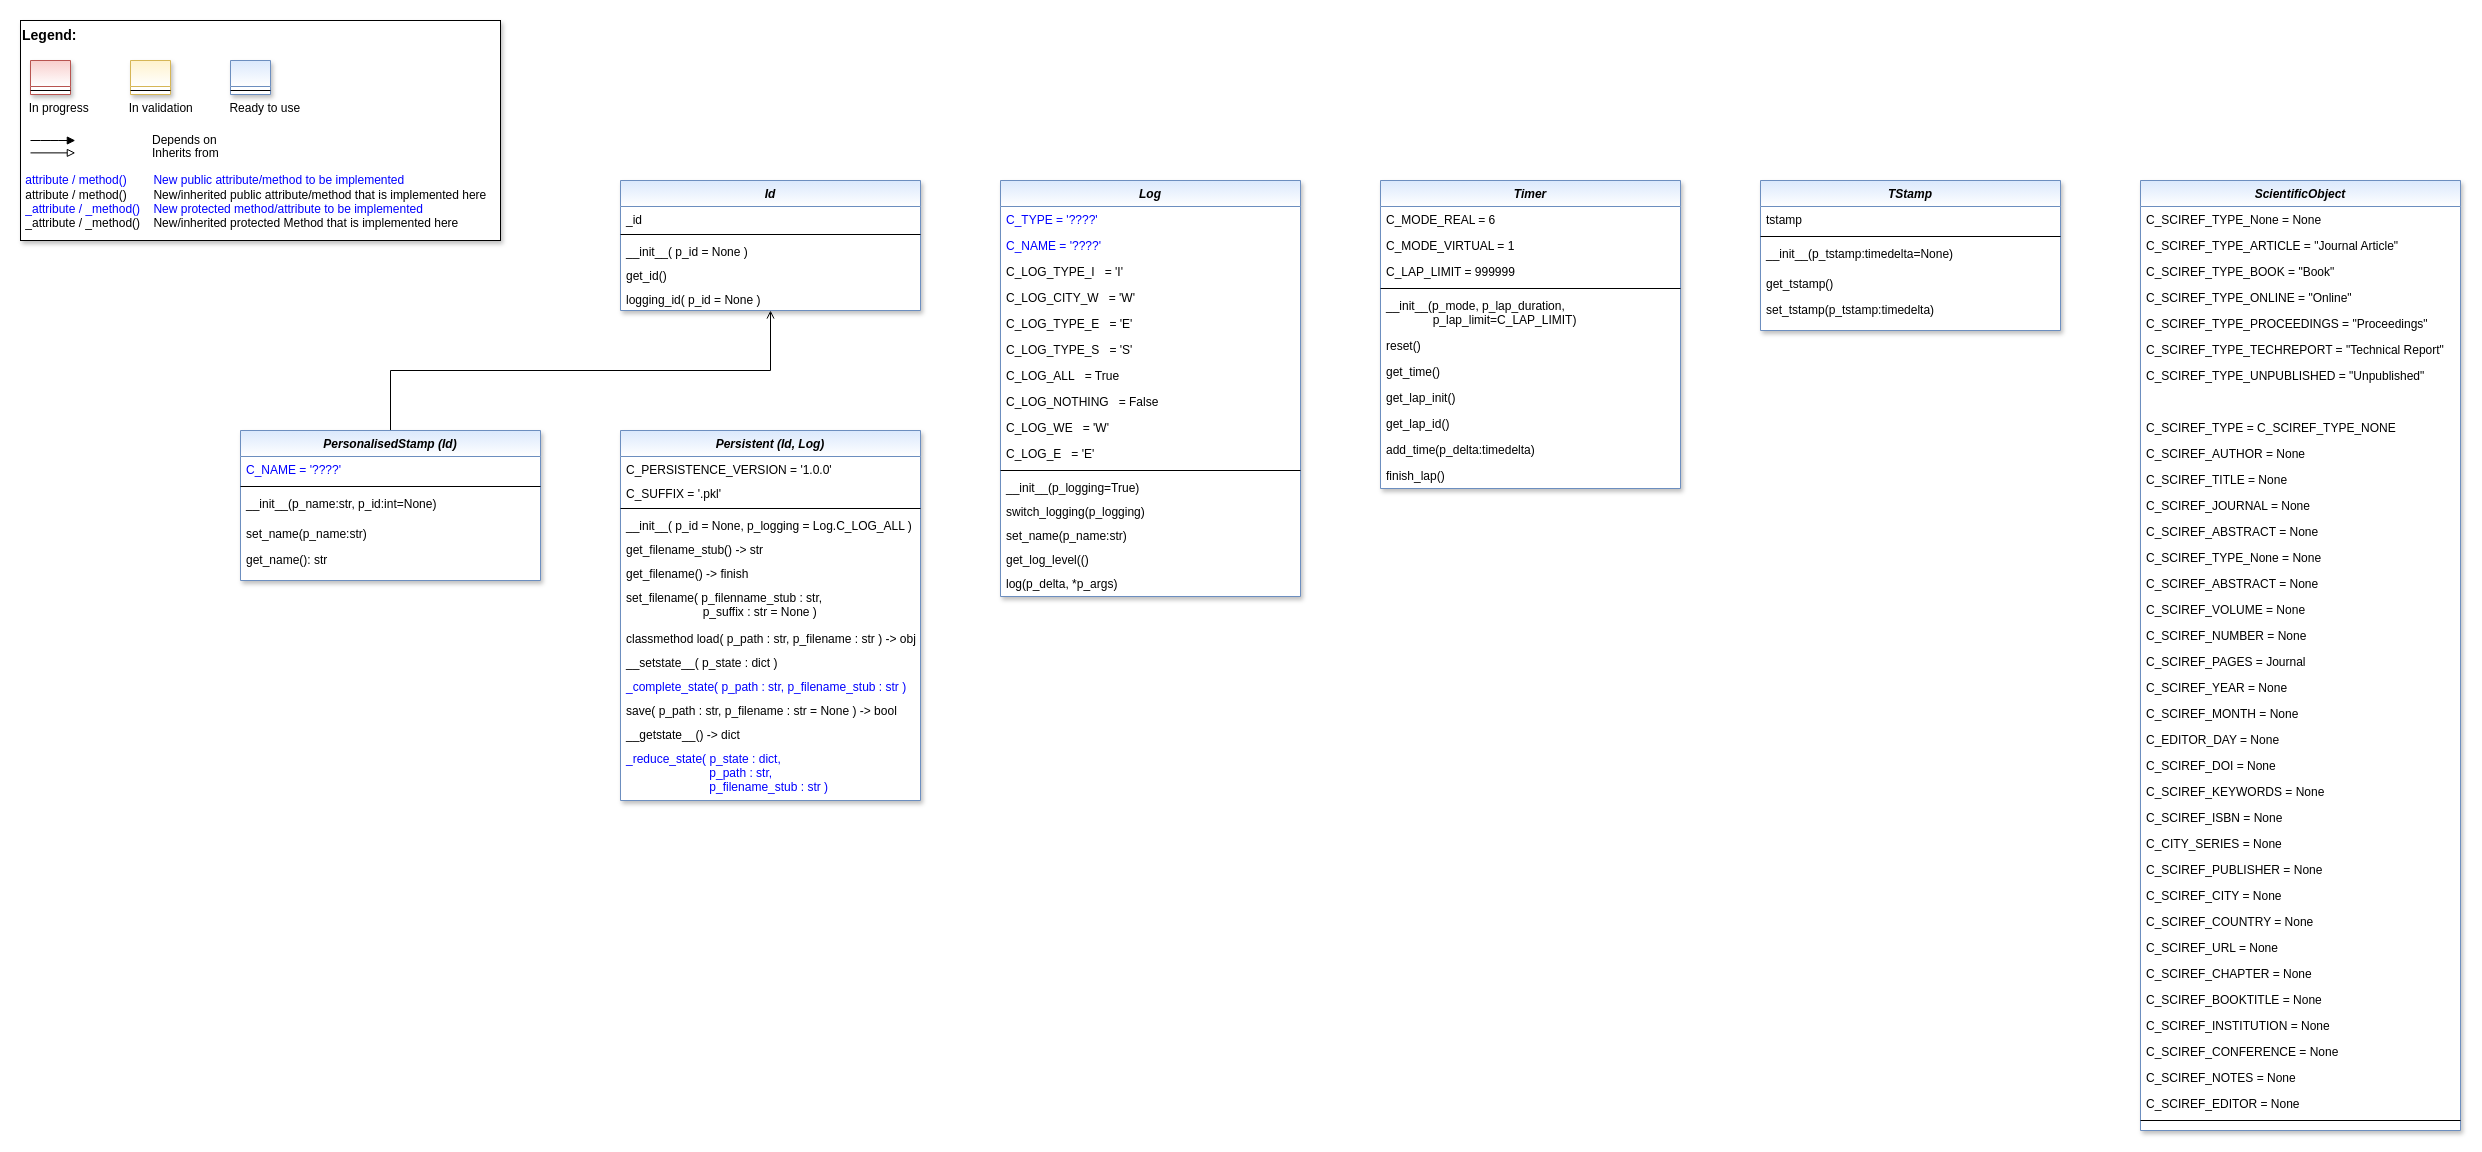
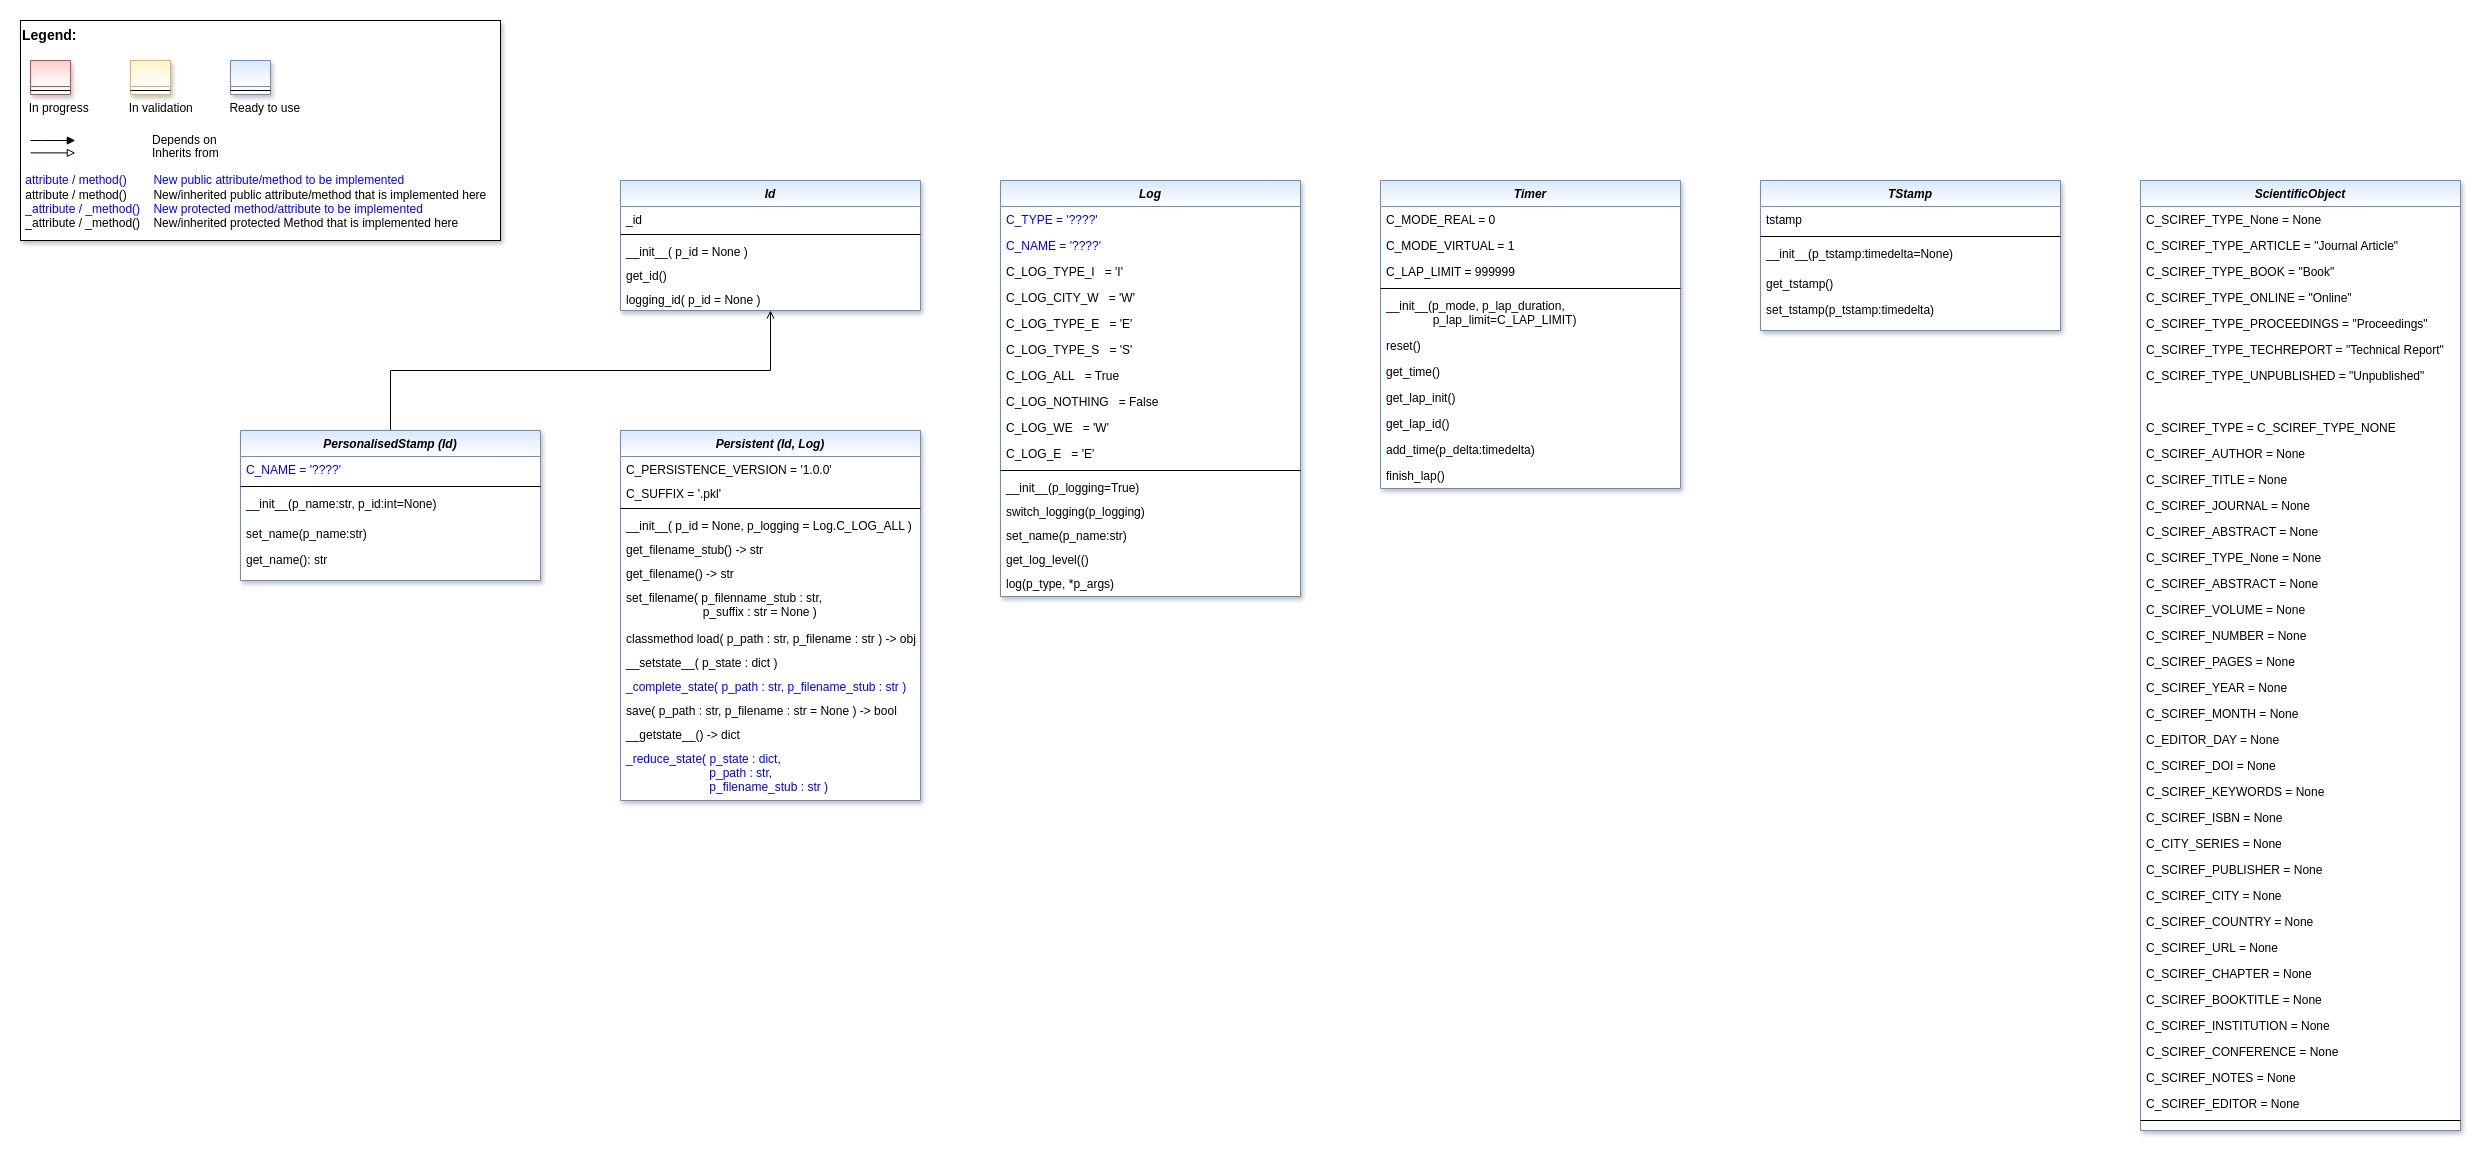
(1433, 220) -> (1433, 220)
(697, 574) -> (690, 574)
(1070, 584) -> (1069, 584)
(2222, 662) -> (2213, 662)
